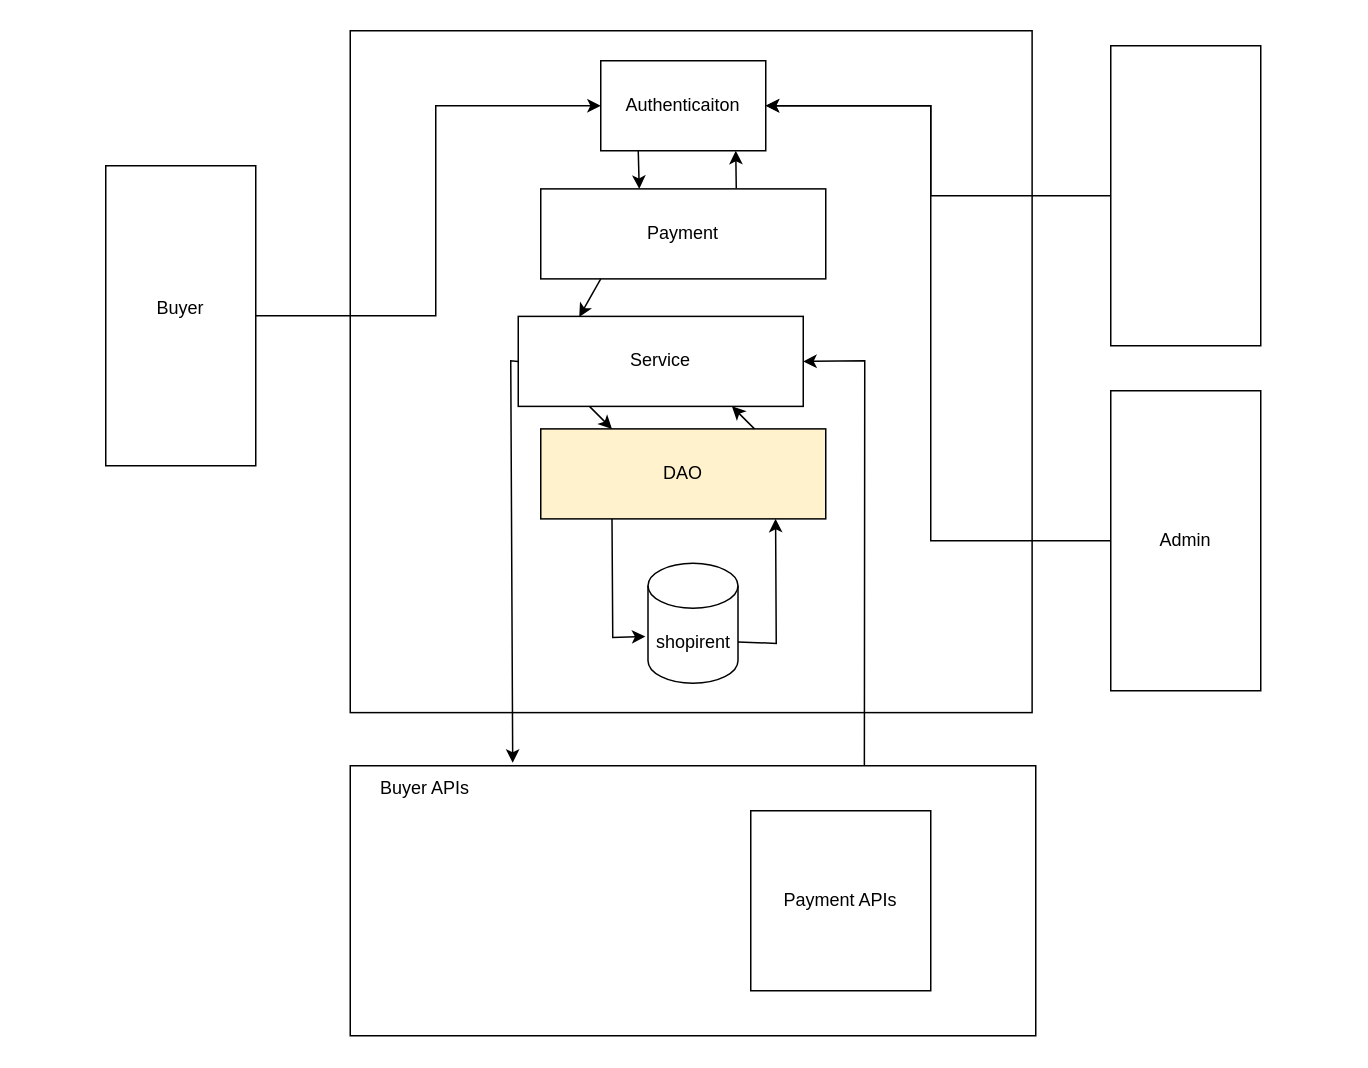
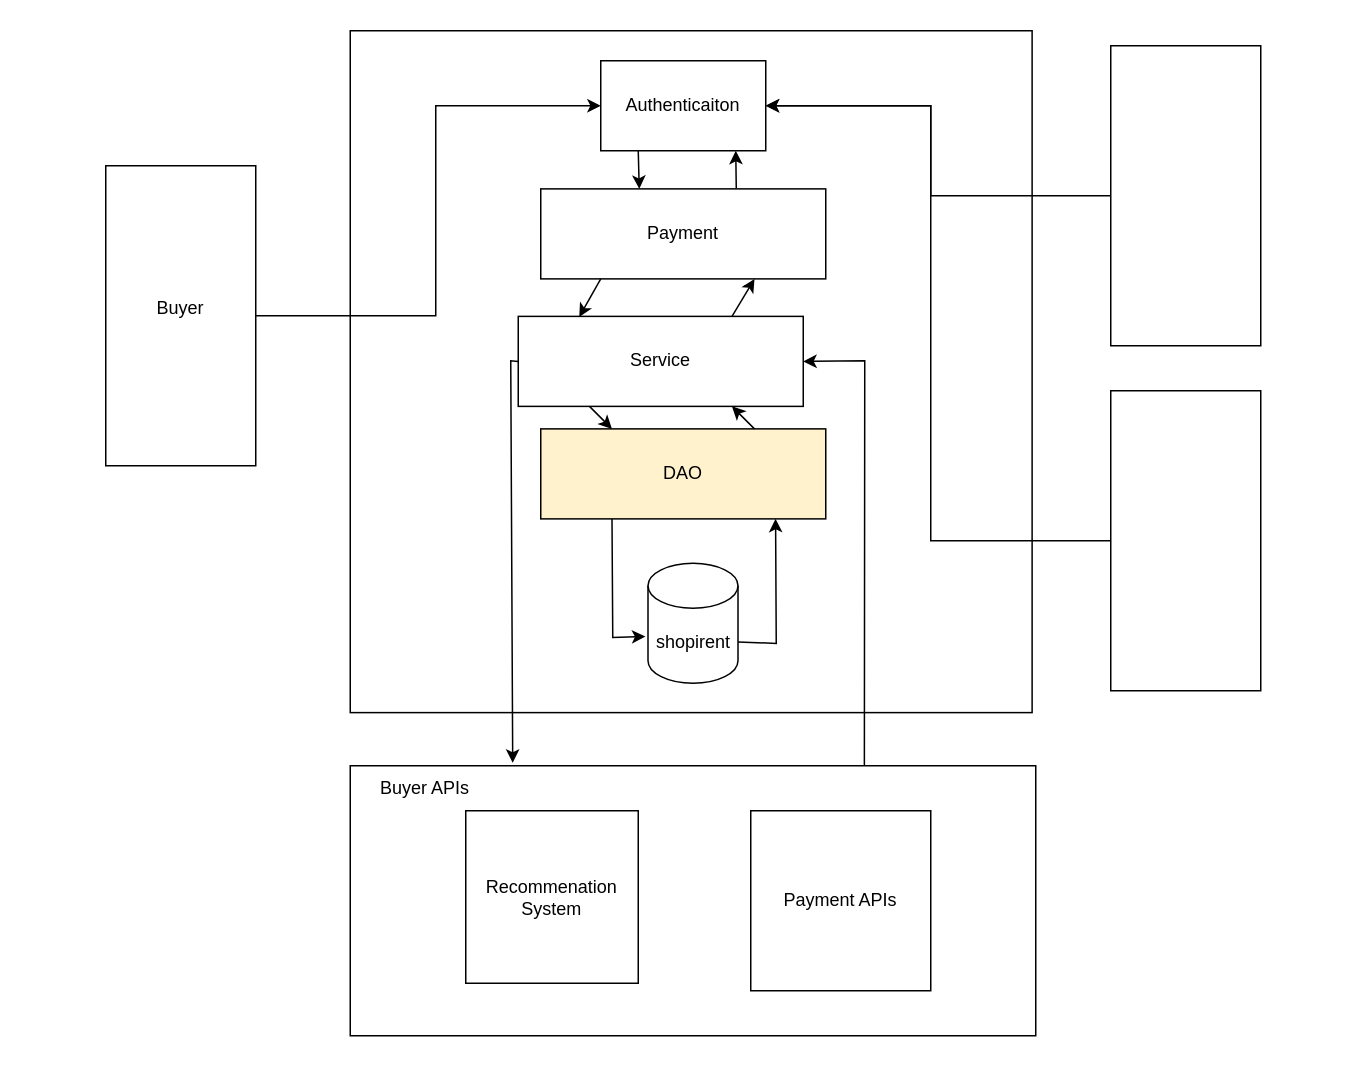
none -> (741, 302)
(1186, 541) -> none
none -> (552, 897)
